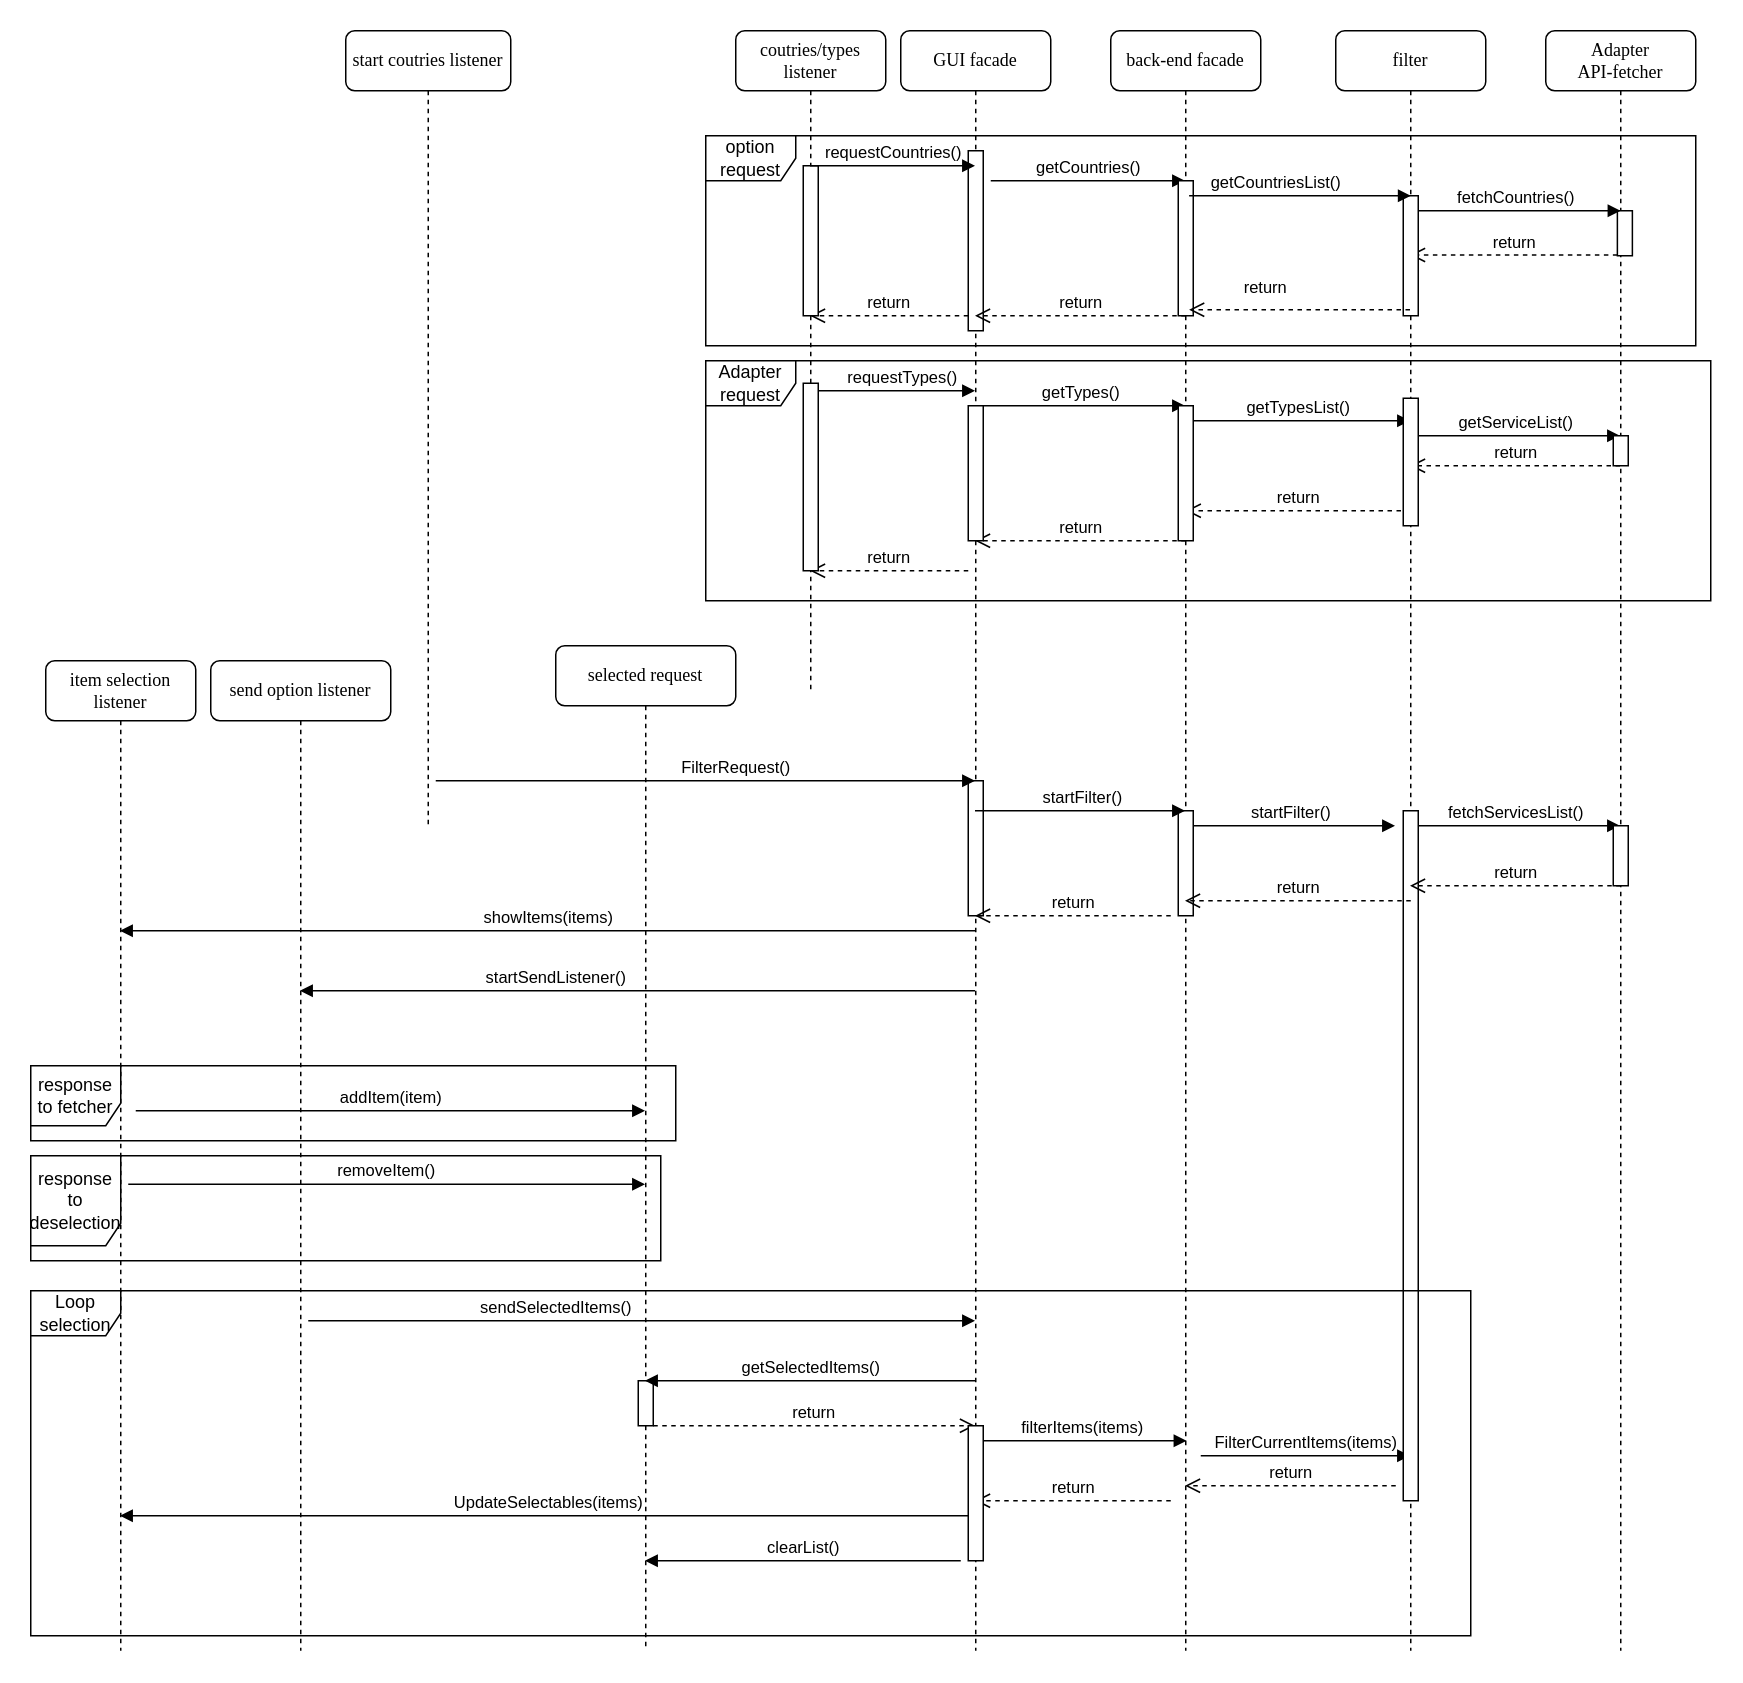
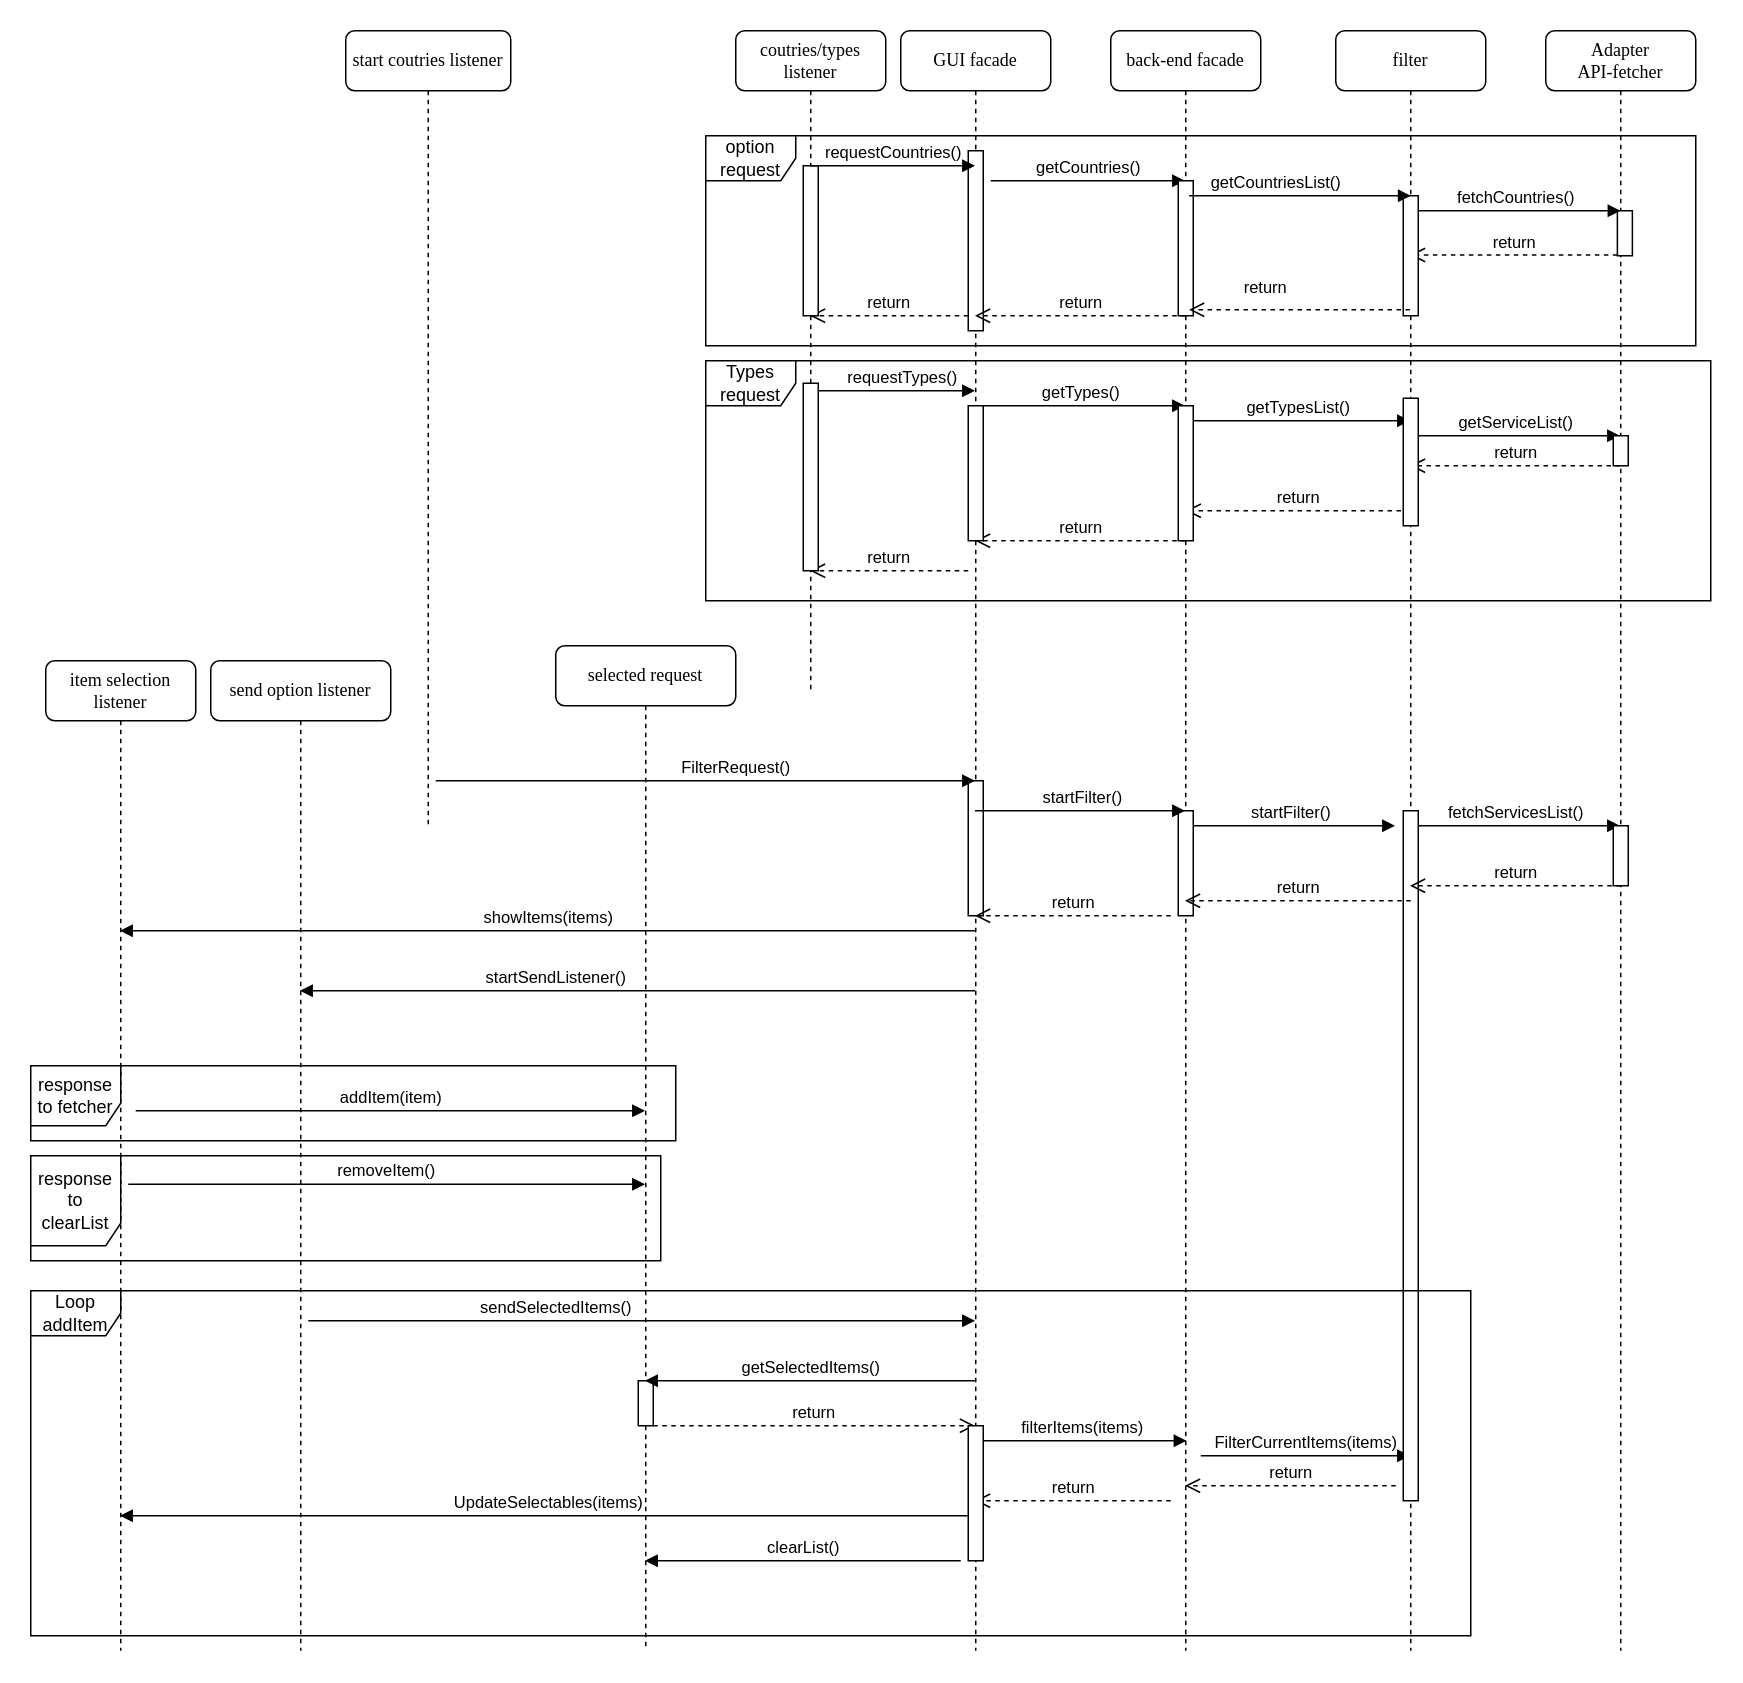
(751, 383) -> (751, 383)
(76, 1201) -> (76, 1201)
(76, 1313) -> (76, 1313)
